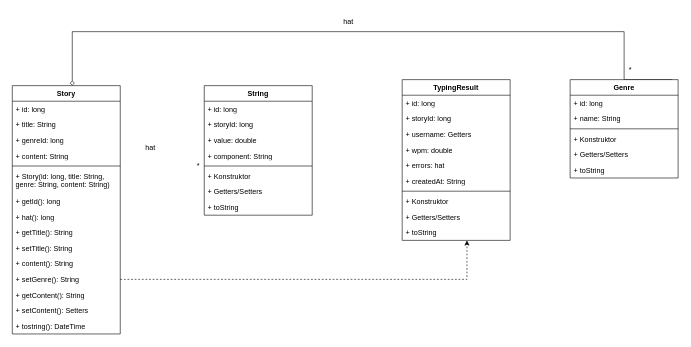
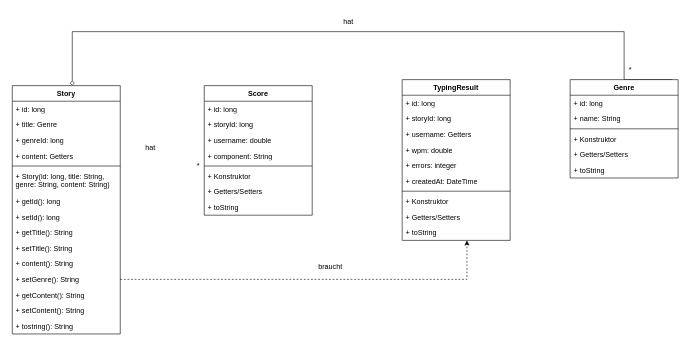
(258, 94) -> (258, 94)
(41, 125) -> (39, 125)
(233, 141) -> (240, 141)
(46, 156) -> (49, 156)
(429, 166) -> (436, 166)
(440, 182) -> (444, 182)
(38, 218) -> (42, 218)
none -> (330, 267)
(59, 311) -> (57, 311)
(56, 327) -> (52, 327)
